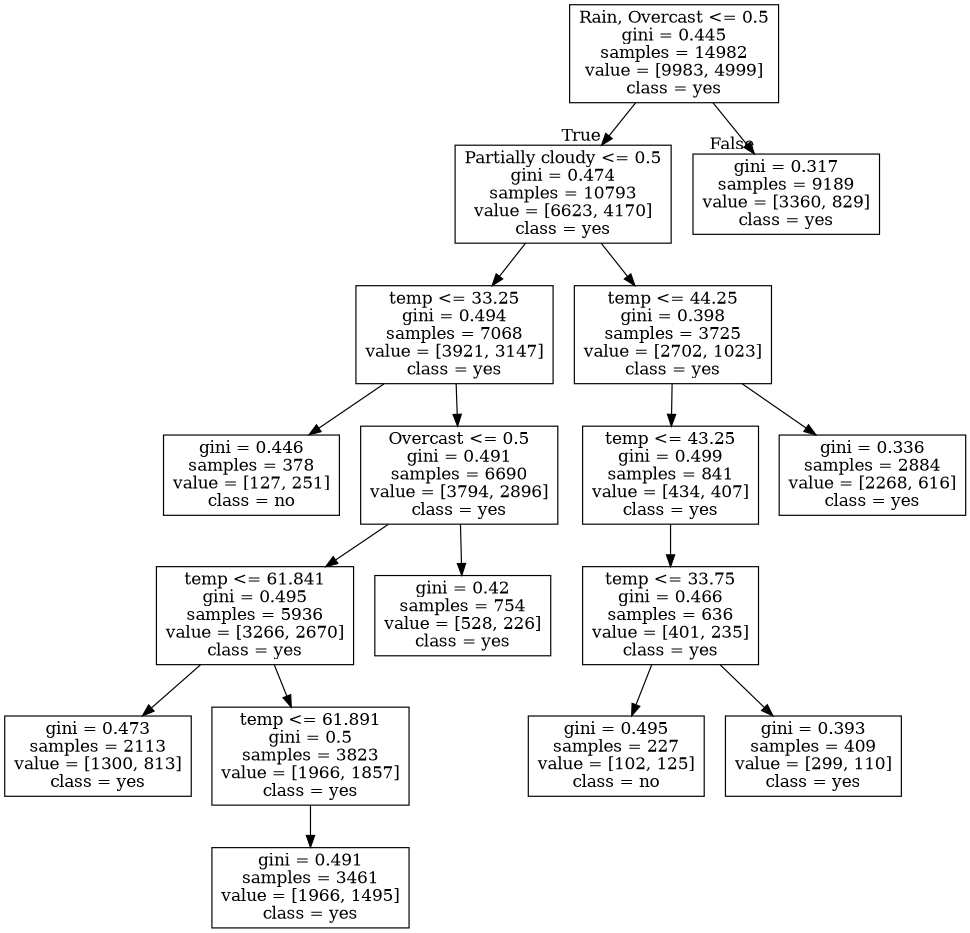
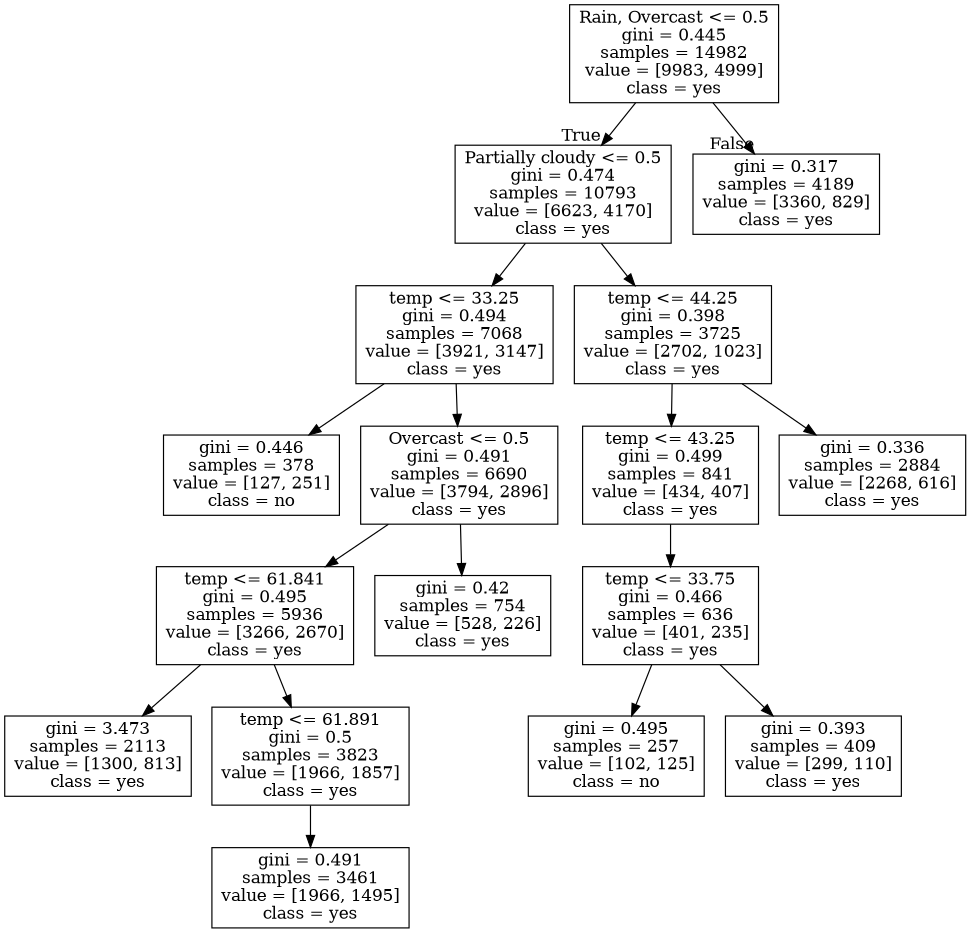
(786, 194) -> (786, 194)
(98, 756) -> (98, 756)
(616, 756) -> (616, 756)
